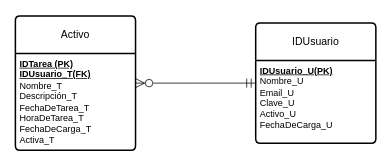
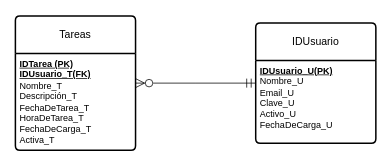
(75, 35) -> (75, 35)
